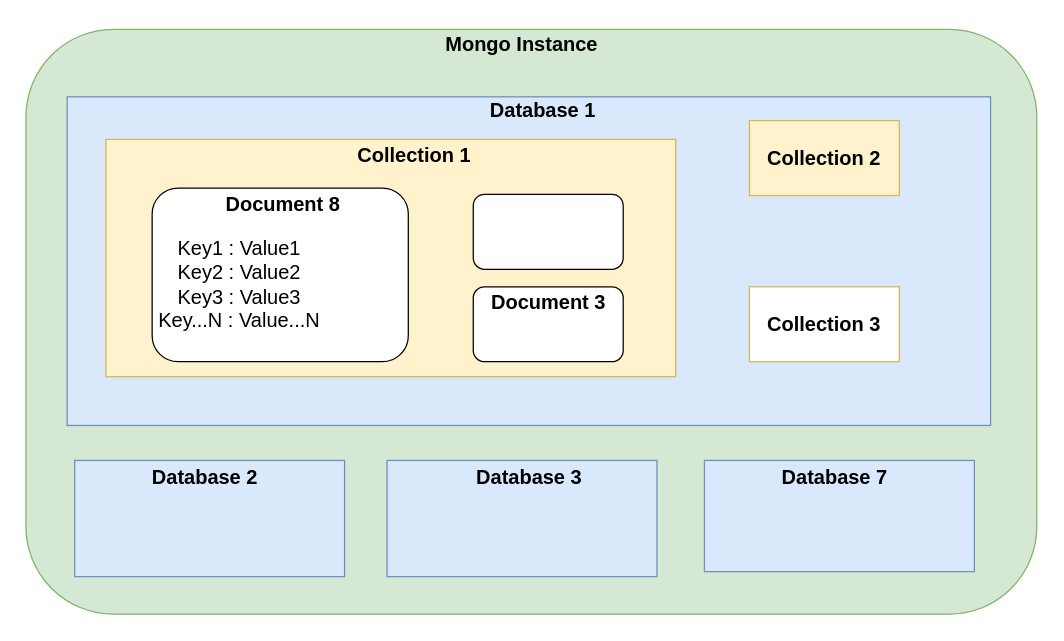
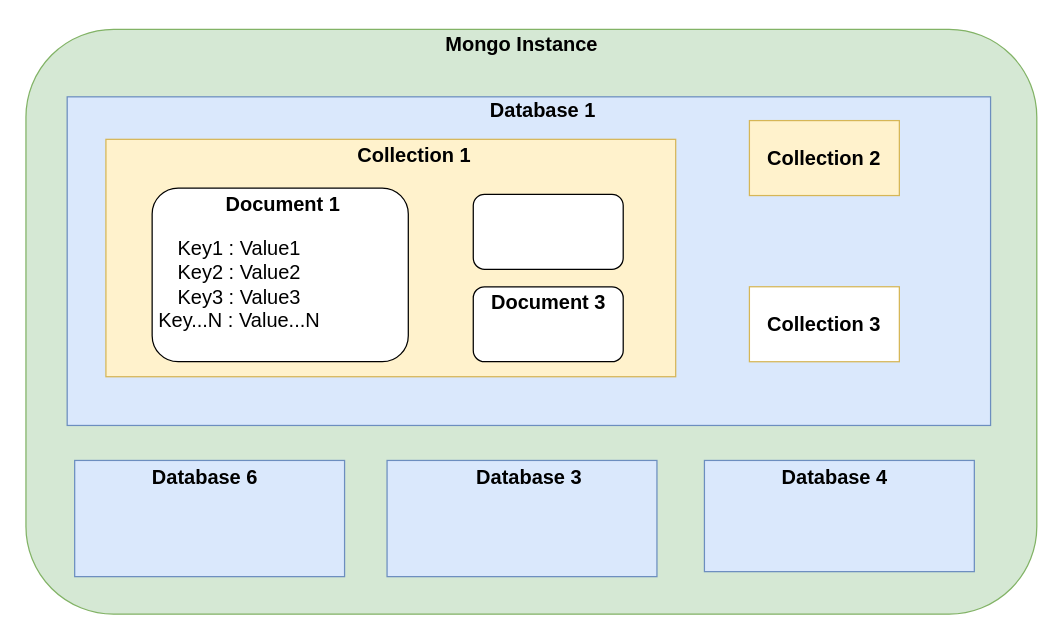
(283, 204) -> (283, 204)
(205, 477) -> (205, 477)
(835, 477) -> (835, 477)
